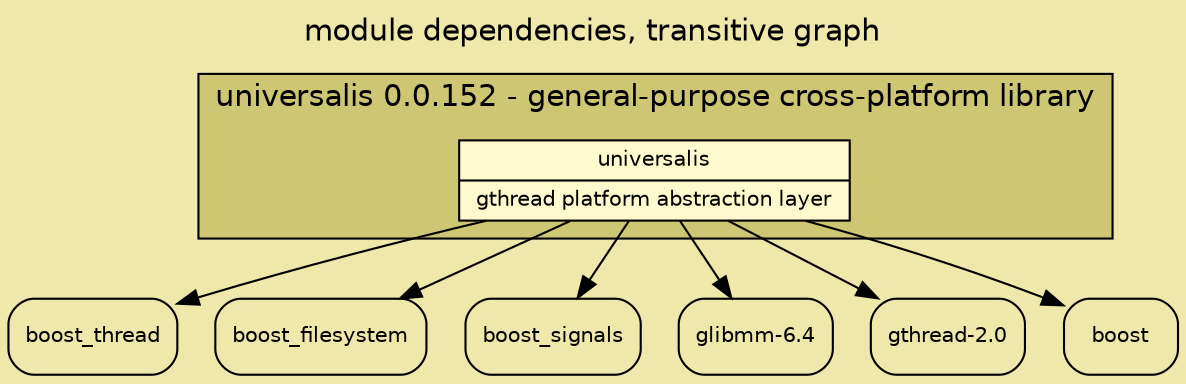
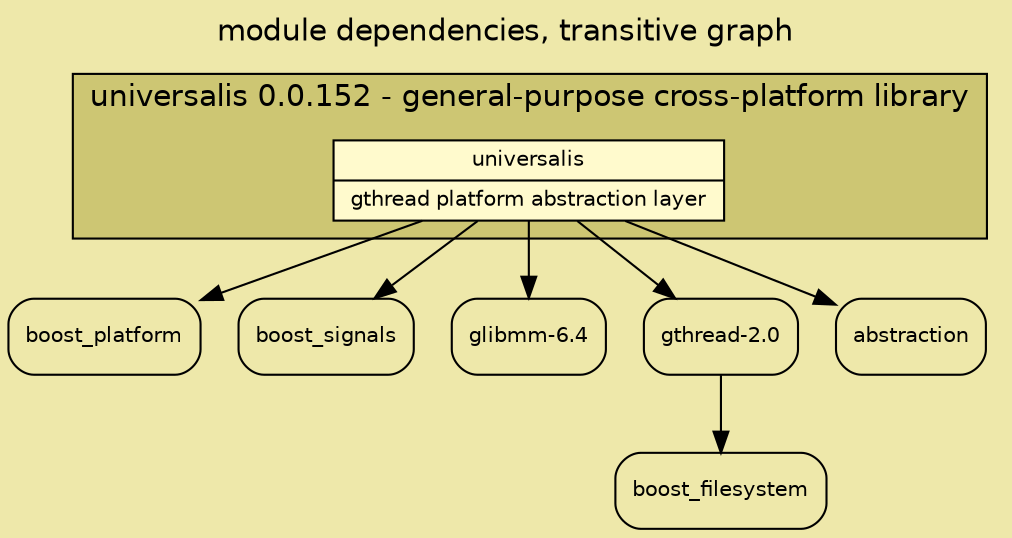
(495, 255) -> (721, 403)
(93, 337) -> (104, 337)
(1121, 337) -> (911, 337)
